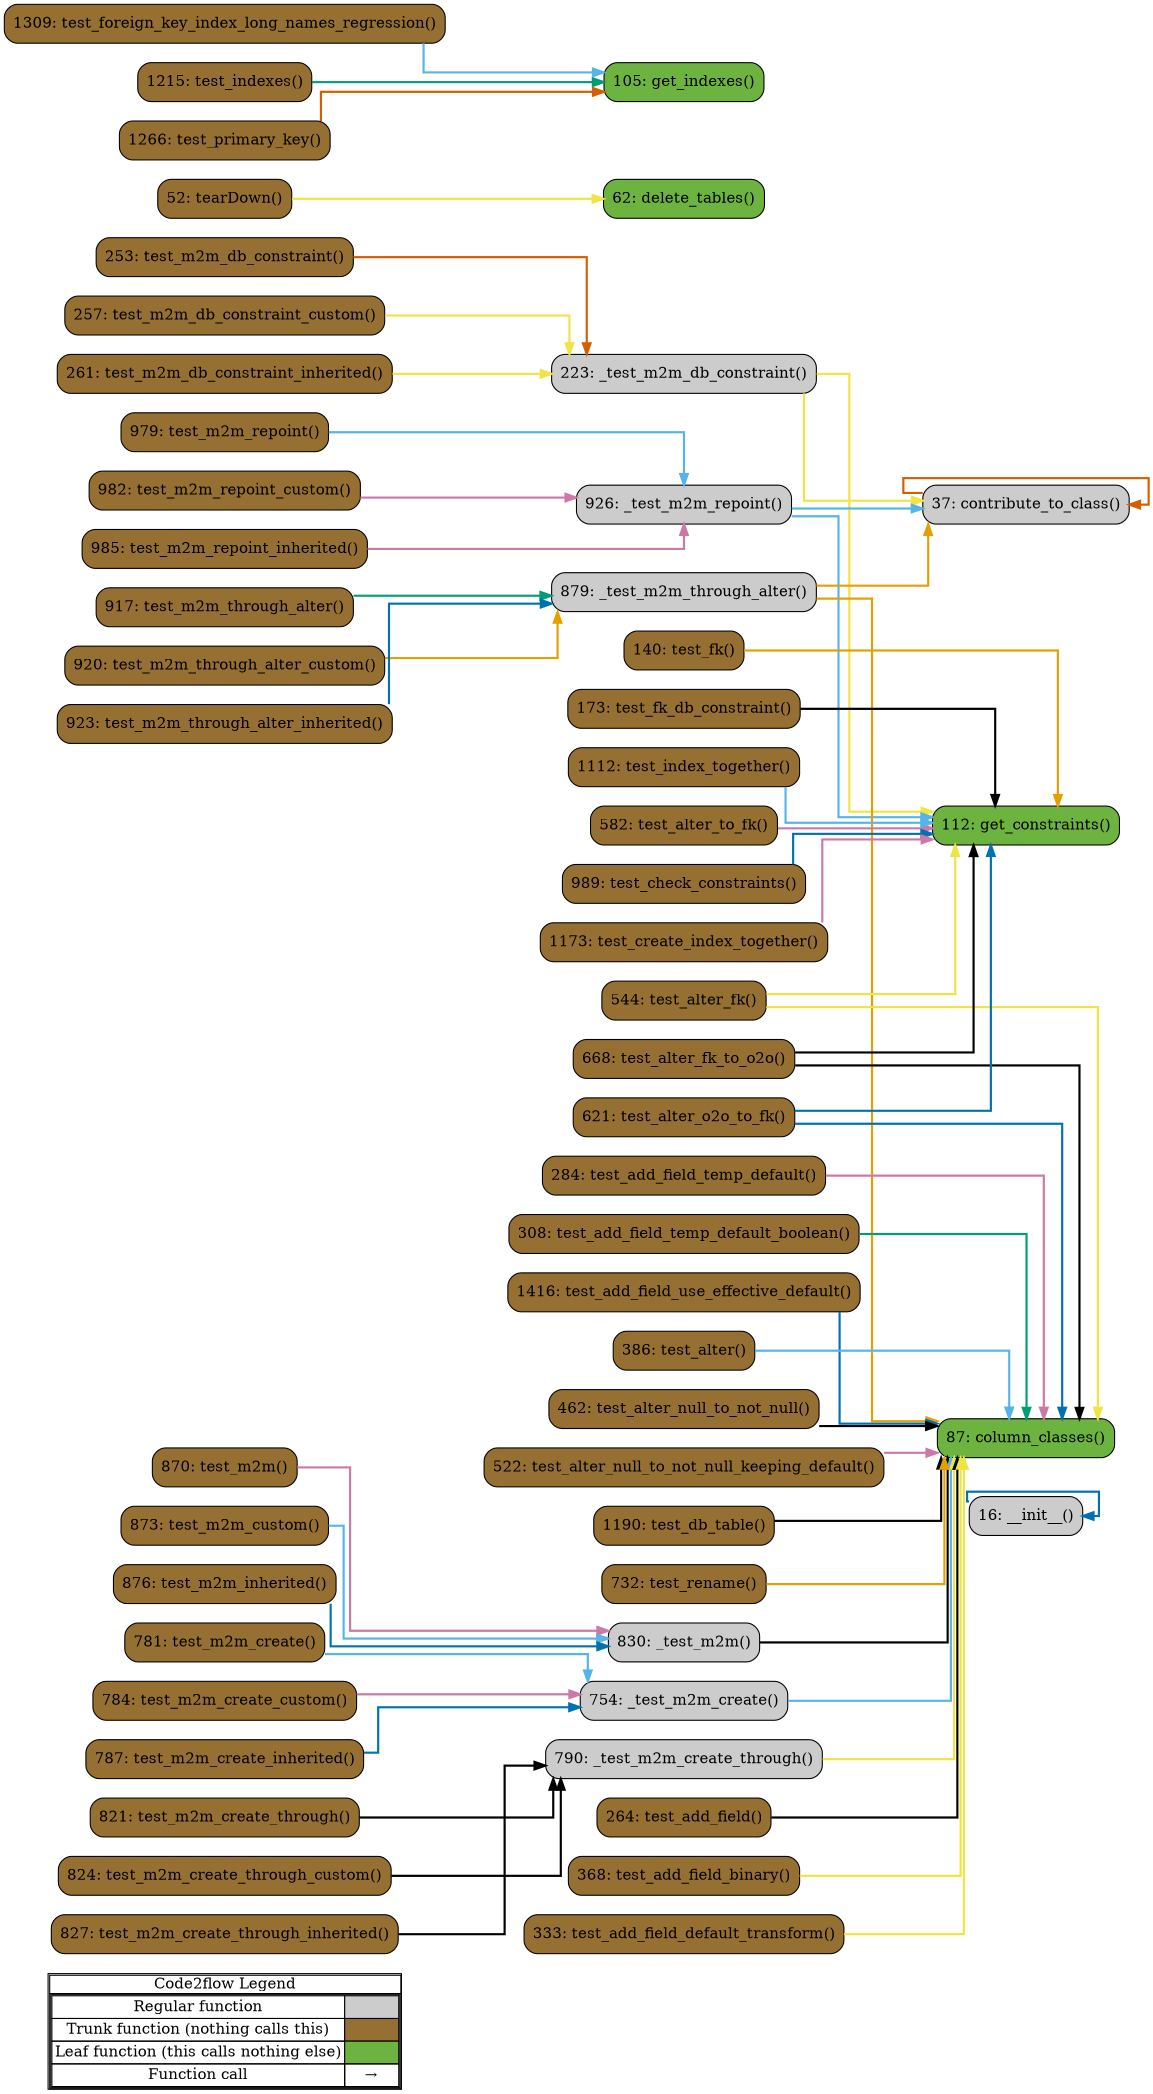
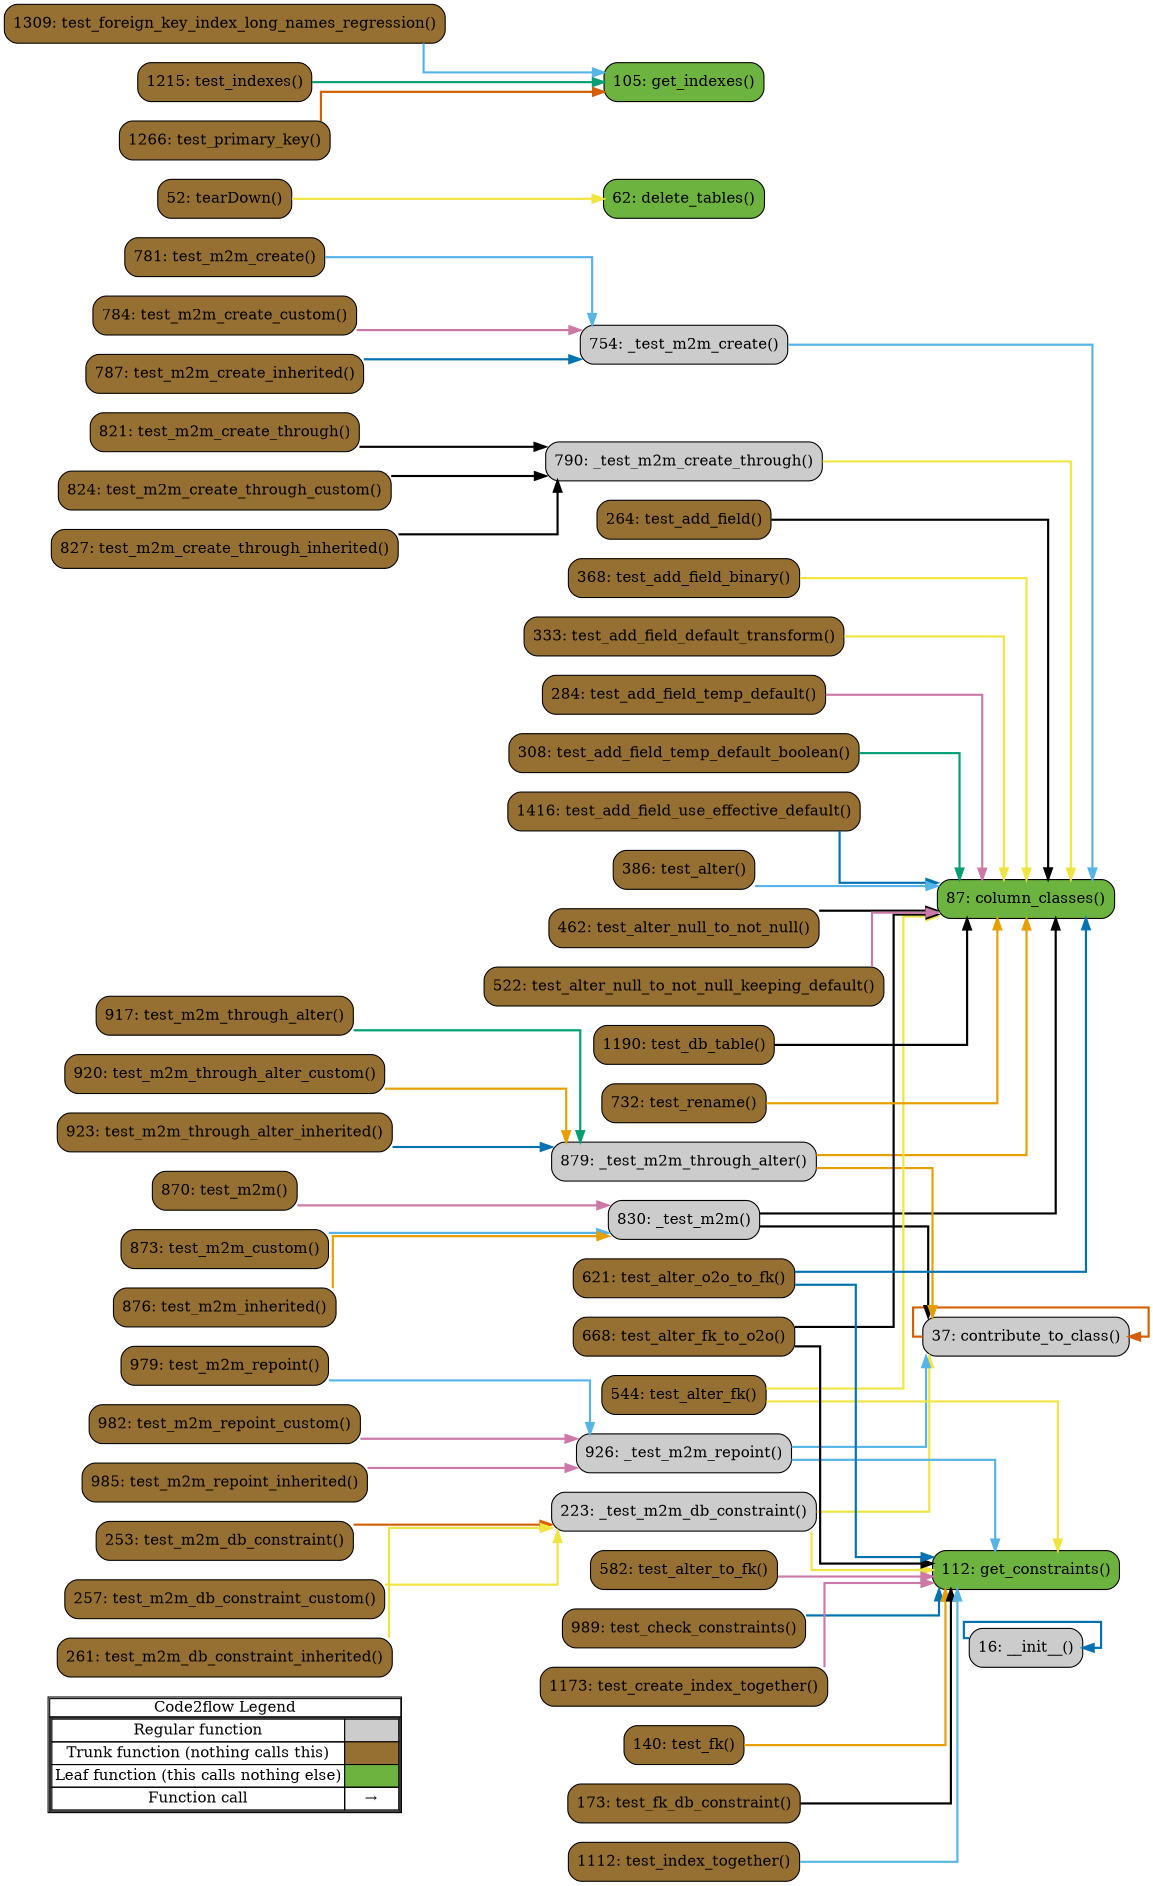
none -> (884, 1226)
(443, 1646) -> (439, 1236)
